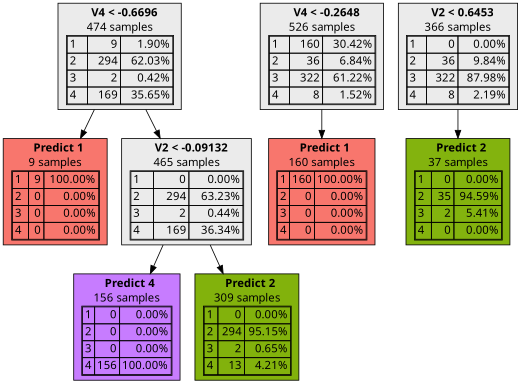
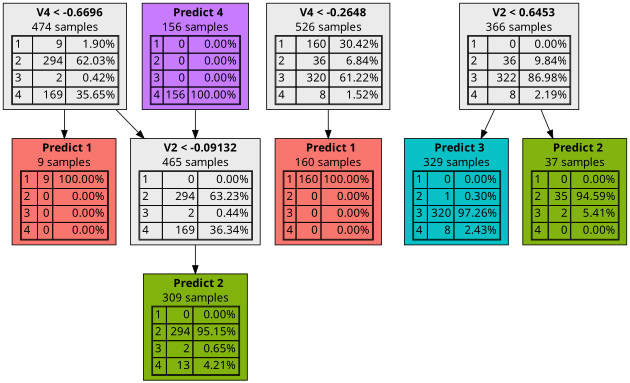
(310, 78) -> (317, 78)
(487, 78) -> (548, 78)
none -> (456, 192)
(158, 256) -> (195, 120)
